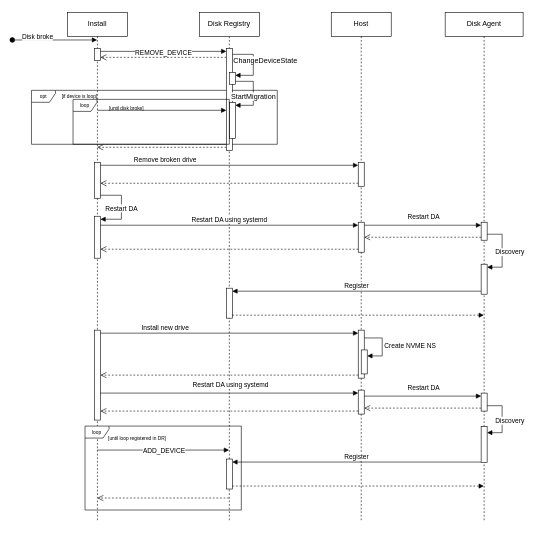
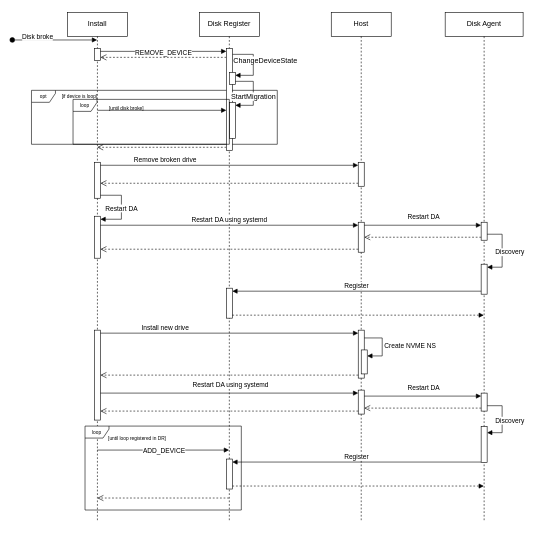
(230, 24) -> (230, 24)
